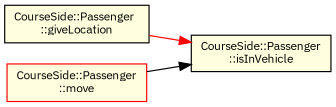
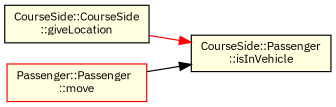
(77, 24) -> (77, 24)
(77, 83) -> (77, 83)
